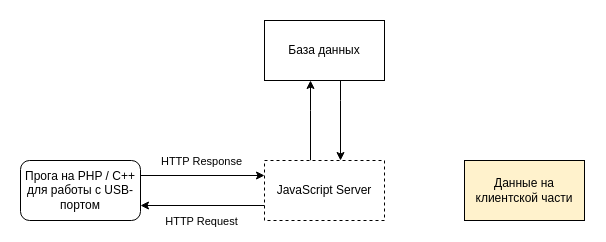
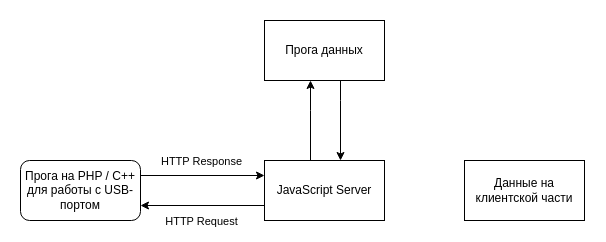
(325, 51) -> (325, 51)
(325, 191) -> (325, 191)
(525, 191) -> (525, 191)
